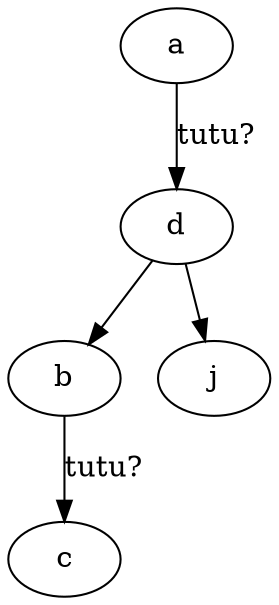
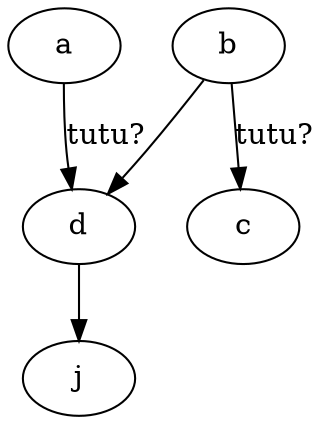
(127, 294) -> (164, 130)
